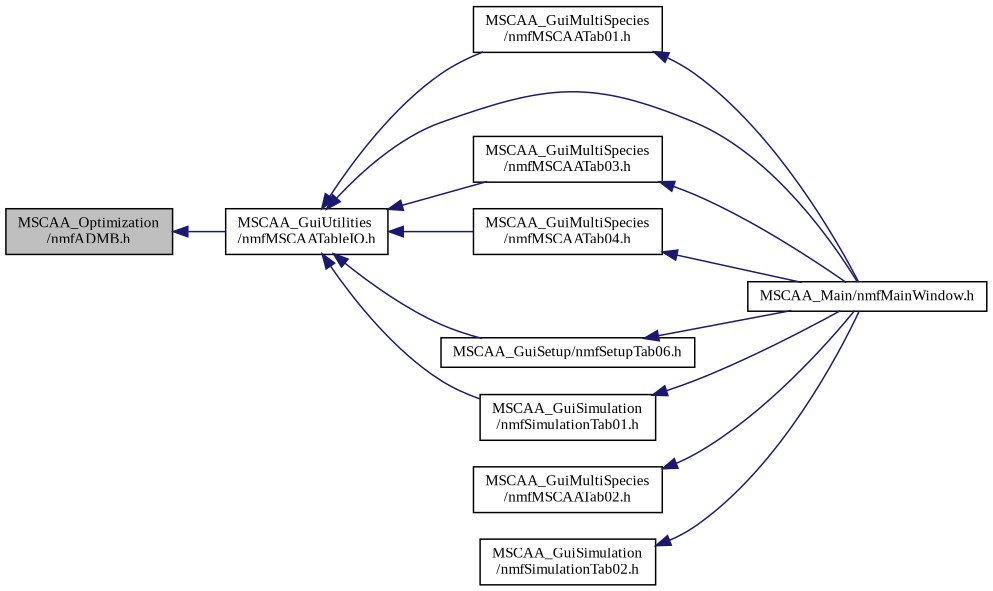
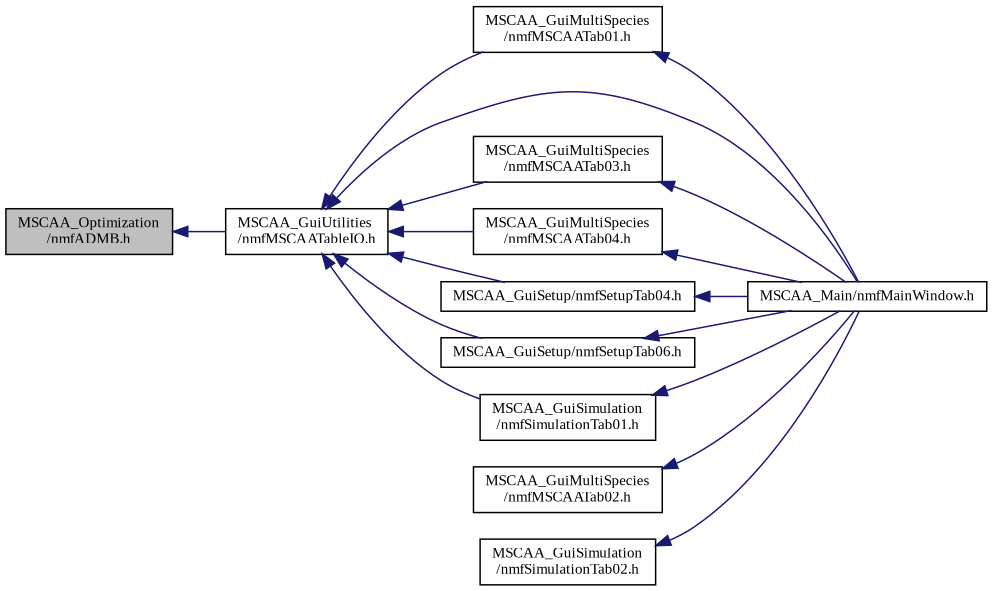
none -> (568, 296)
